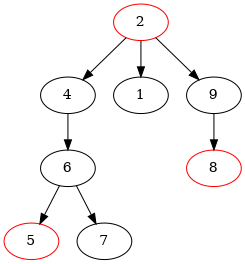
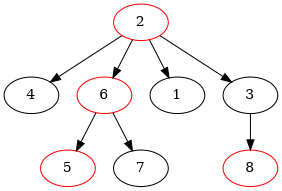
(214, 95) -> (250, 95)
(68, 127) -> (125, 54)
(68, 168) -> (104, 95)
